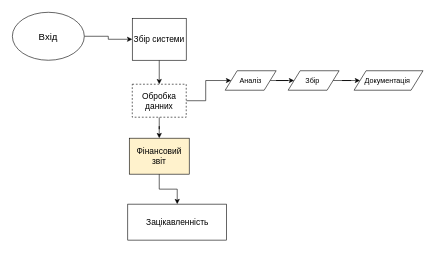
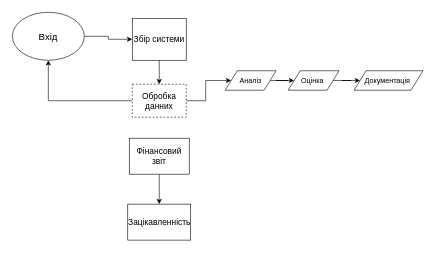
(314, 81) -> (314, 81)
(159, 126) -> (48, 101)
(159, 156) -> (159, 156)
(177, 222) -> (159, 222)
